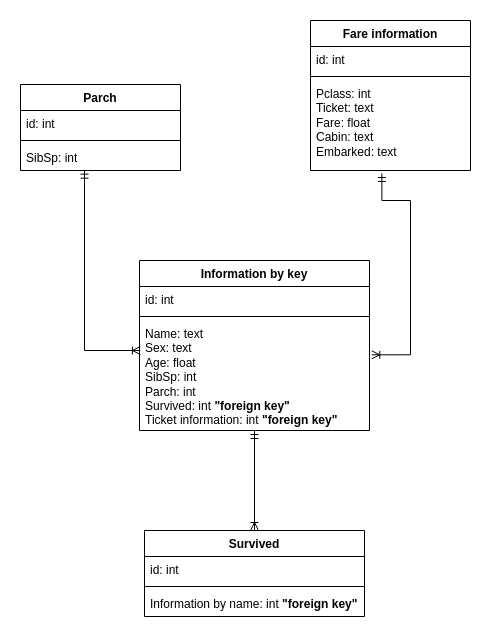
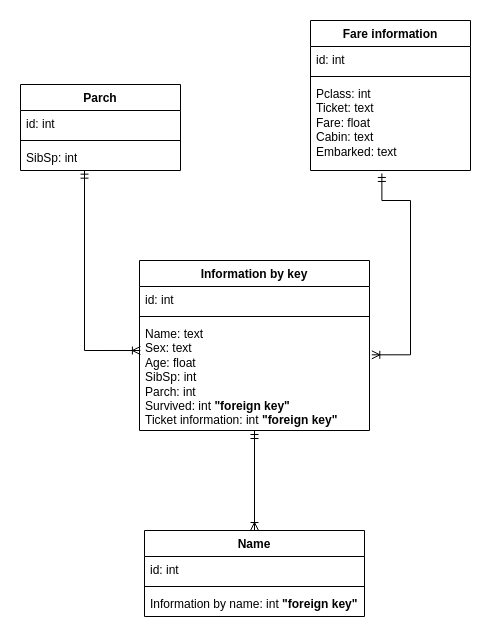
(255, 545) -> (255, 545)
